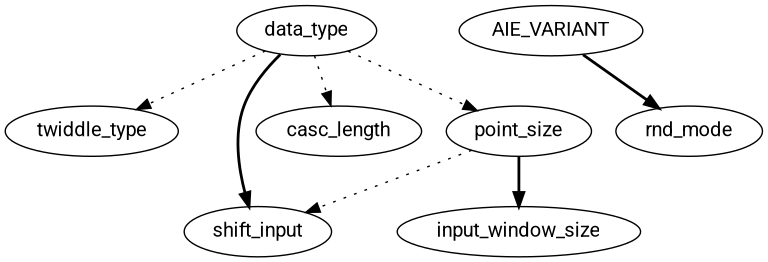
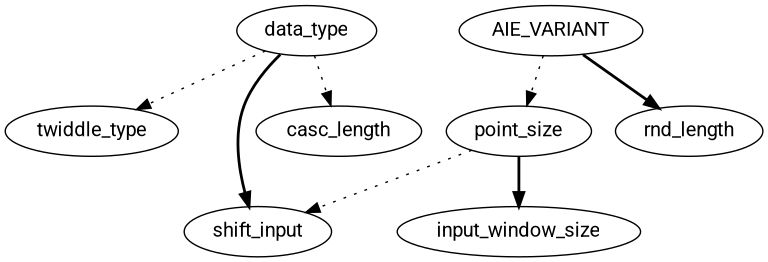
(406, 78) -> (537, 74)
(689, 131) -> (689, 131)
